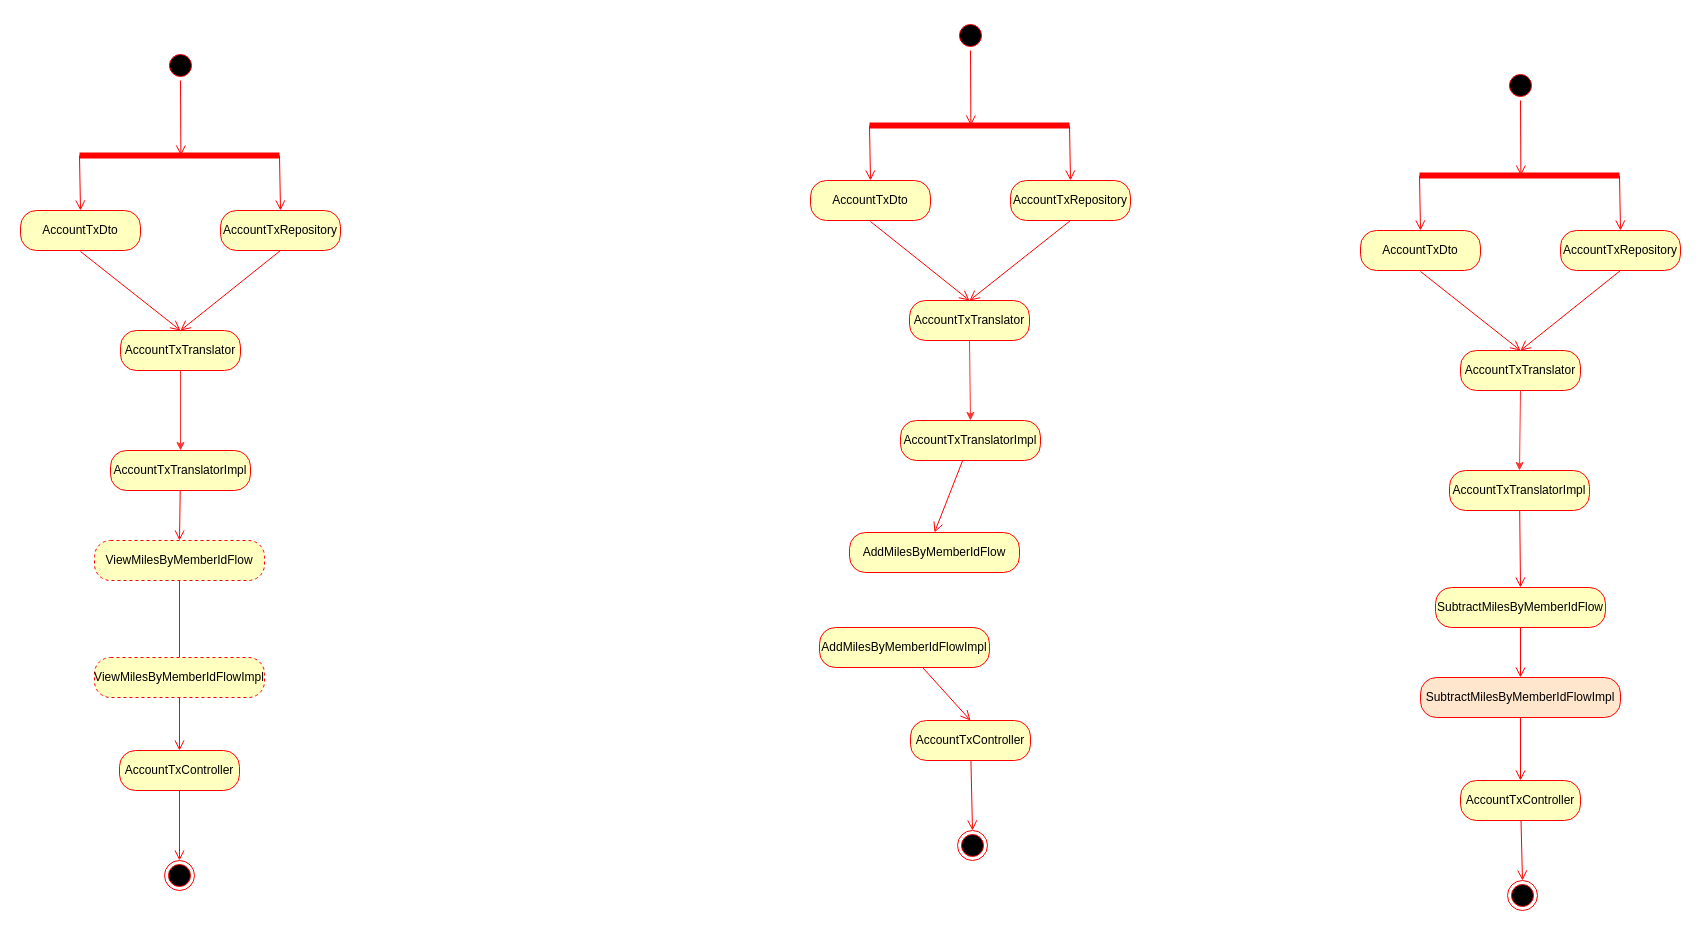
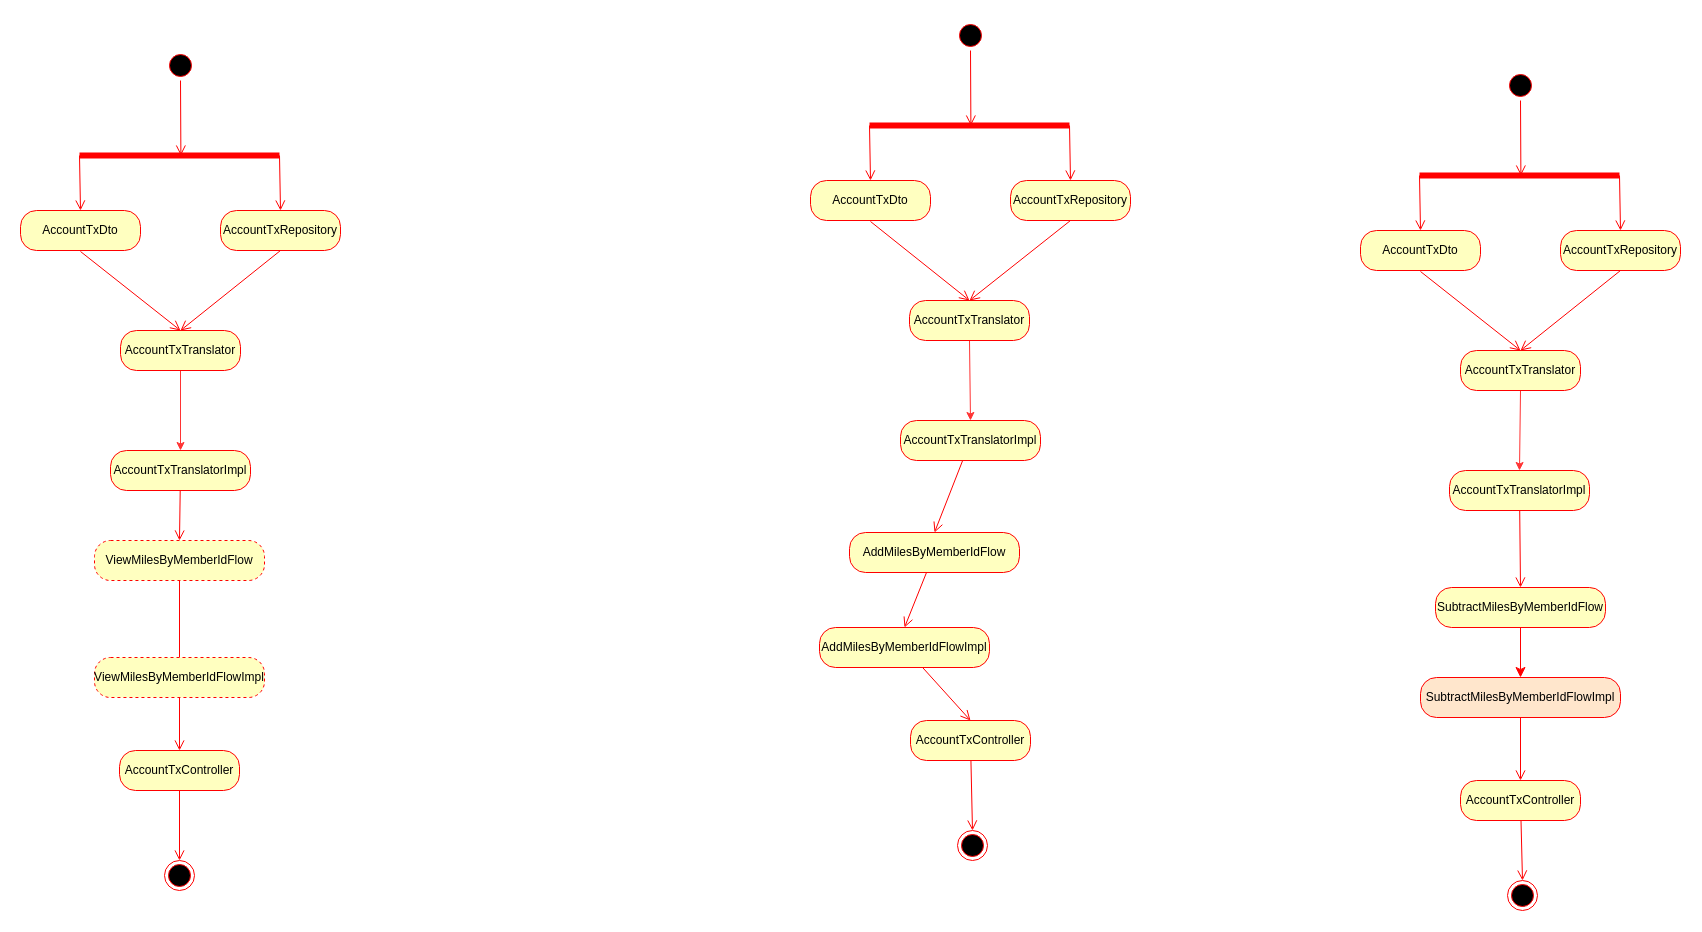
none -> (916, 599)
(1521, 670) -> (1521, 668)
